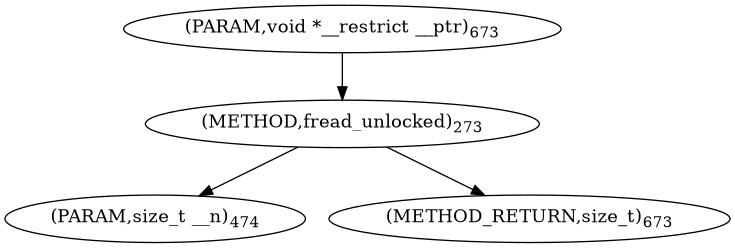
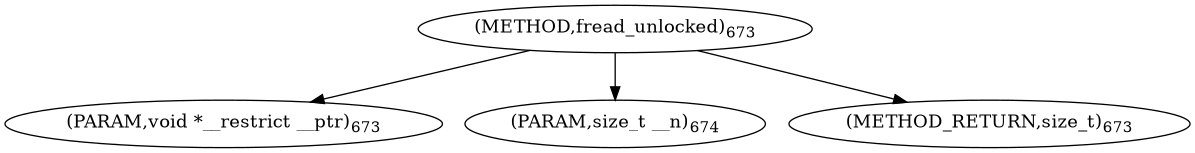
(342, 70) -> (427, 75)
(468, 122) -> (741, 27)
(245, 217) -> (705, 122)
